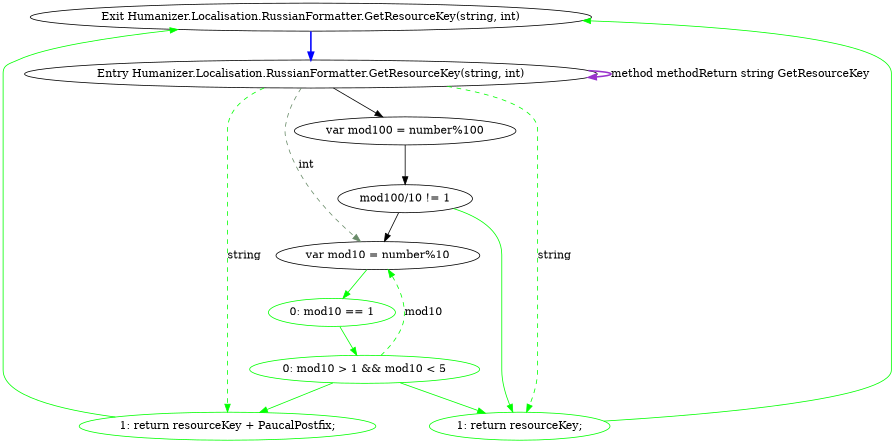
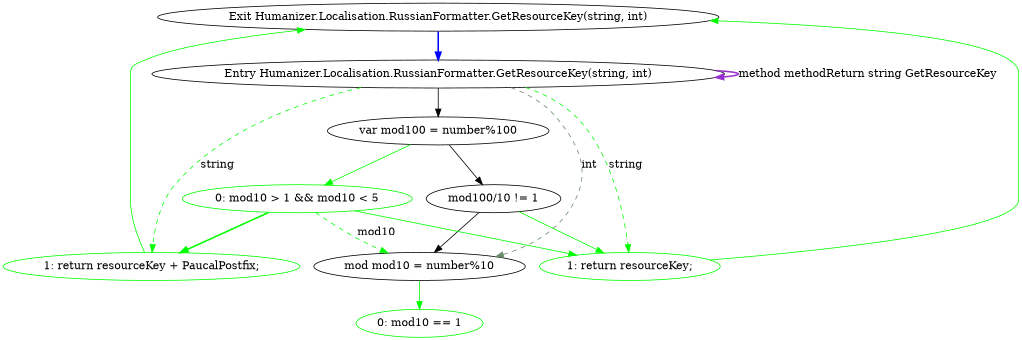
(378, 256) -> (420, 266)
(346, 337) -> (371, 163)
(300, 396) -> (228, 231)
